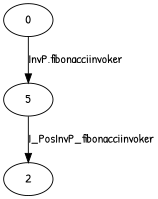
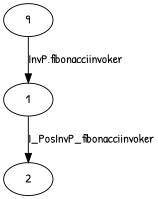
(28, 20) -> (28, 20)
(28, 100) -> (28, 100)
